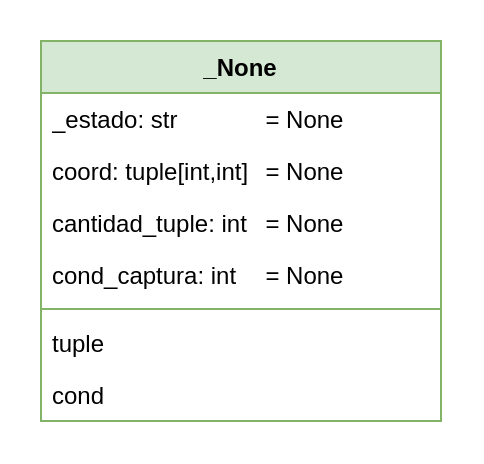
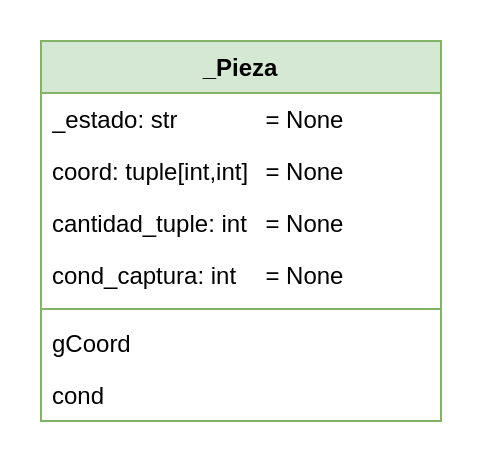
(241, 69) -> (241, 69)
(83, 345) -> (93, 345)
